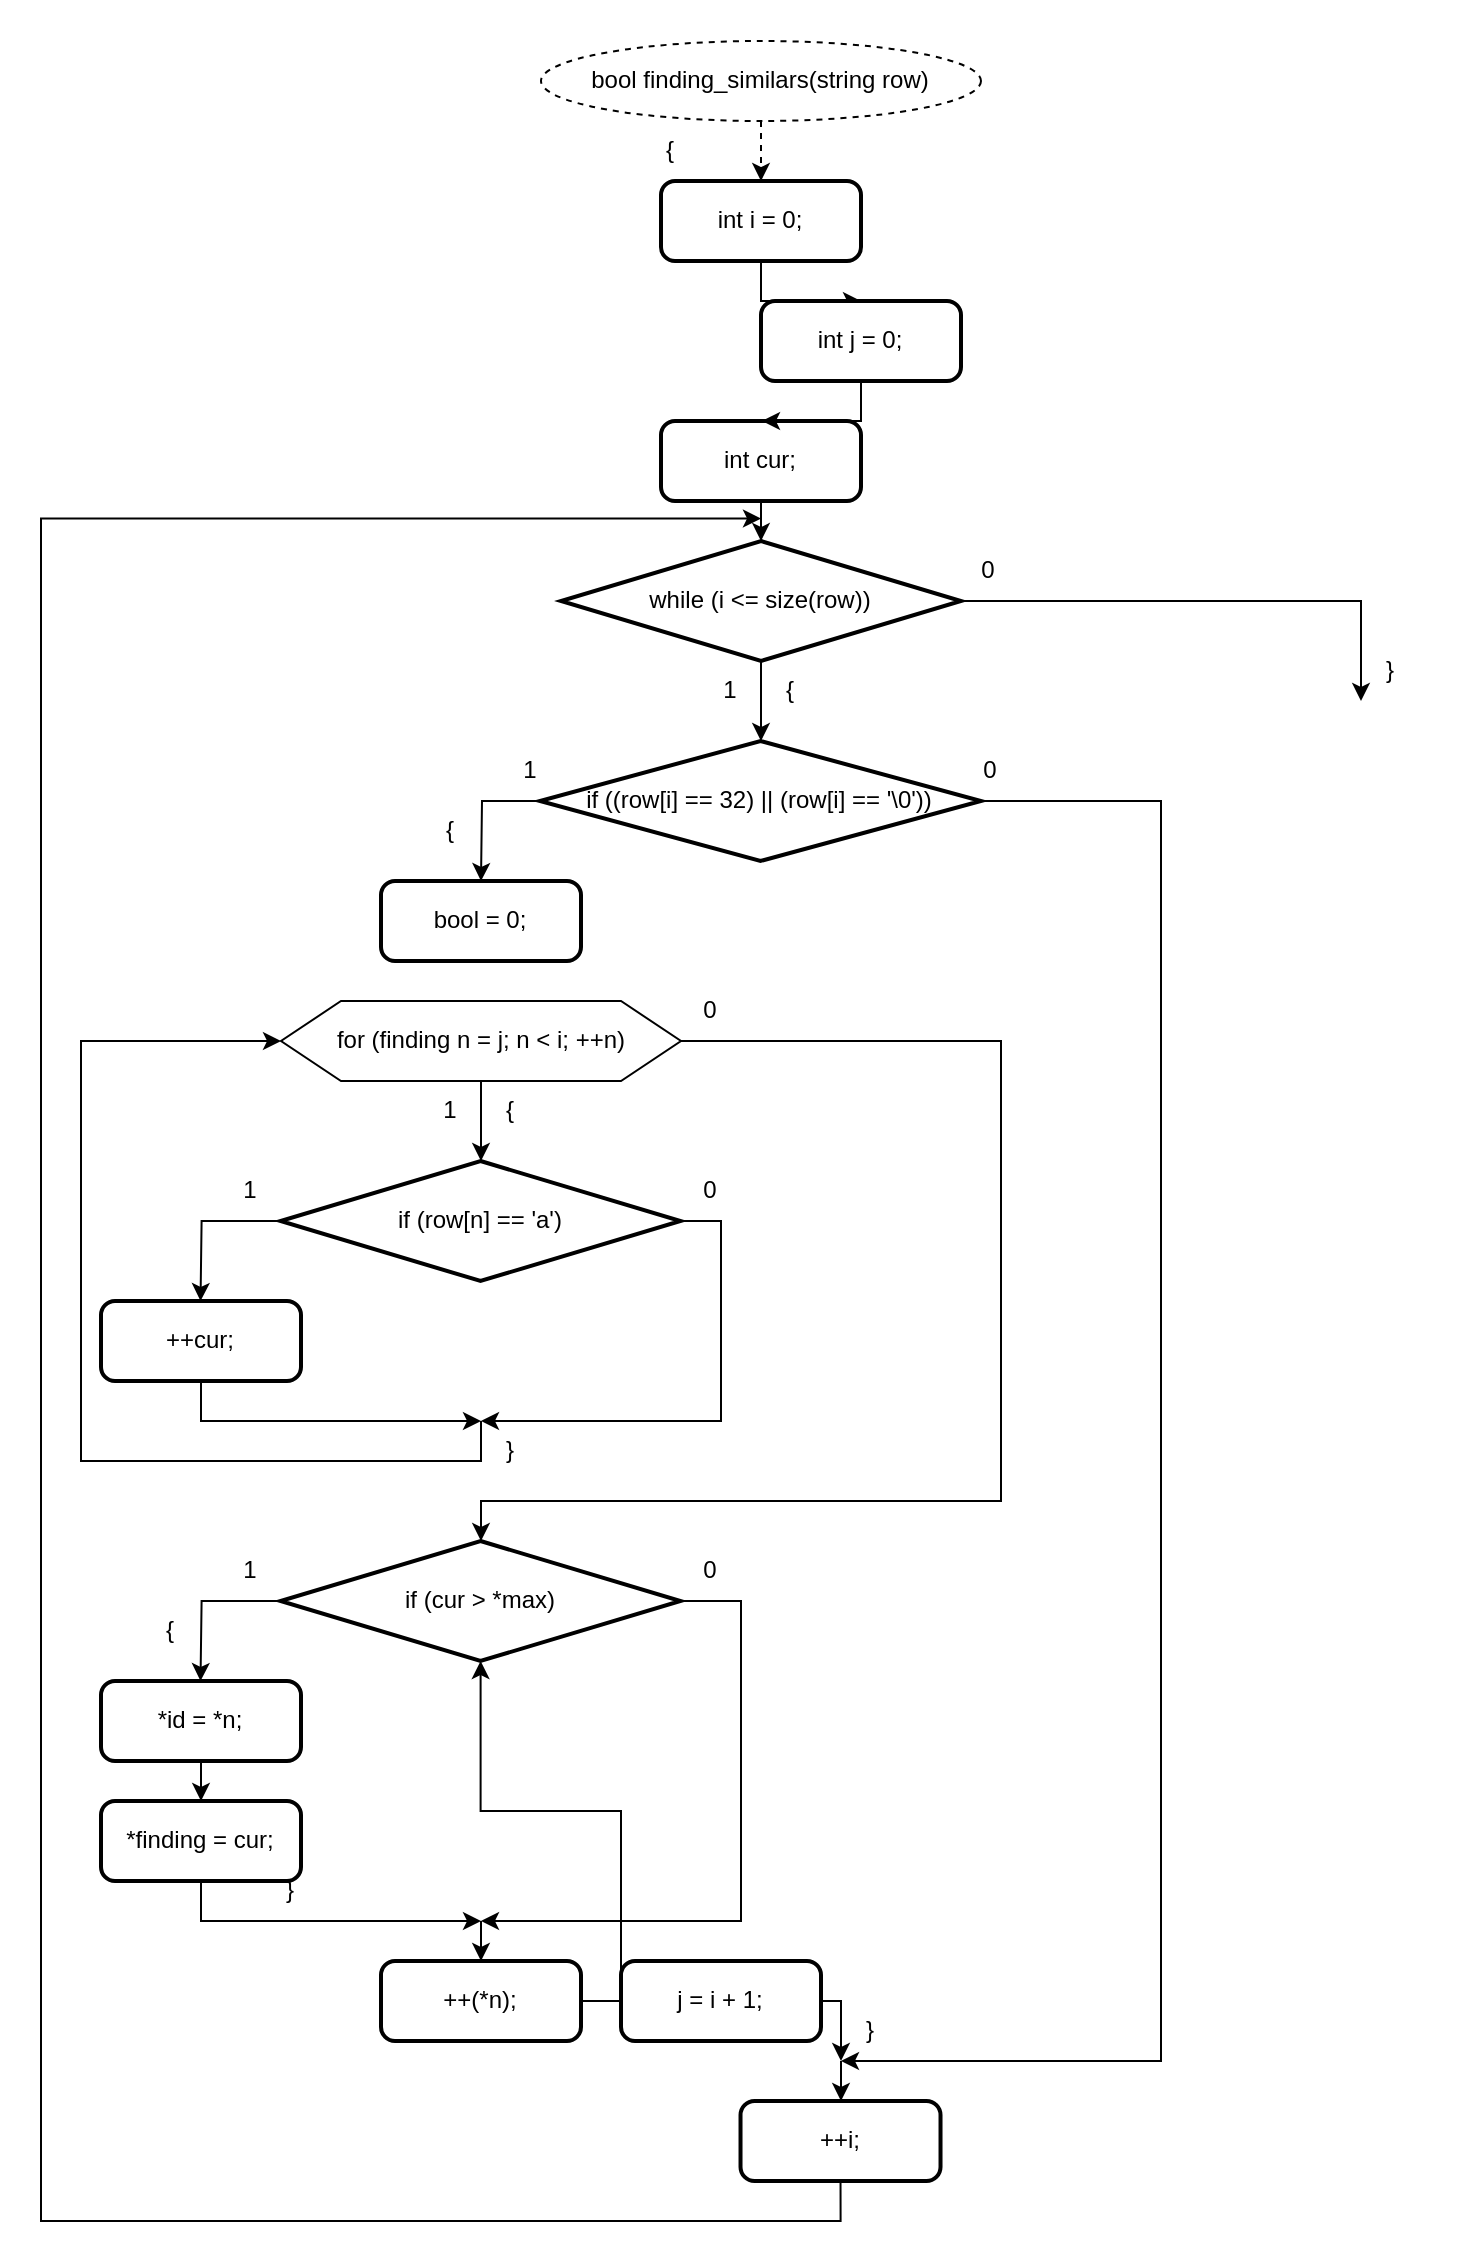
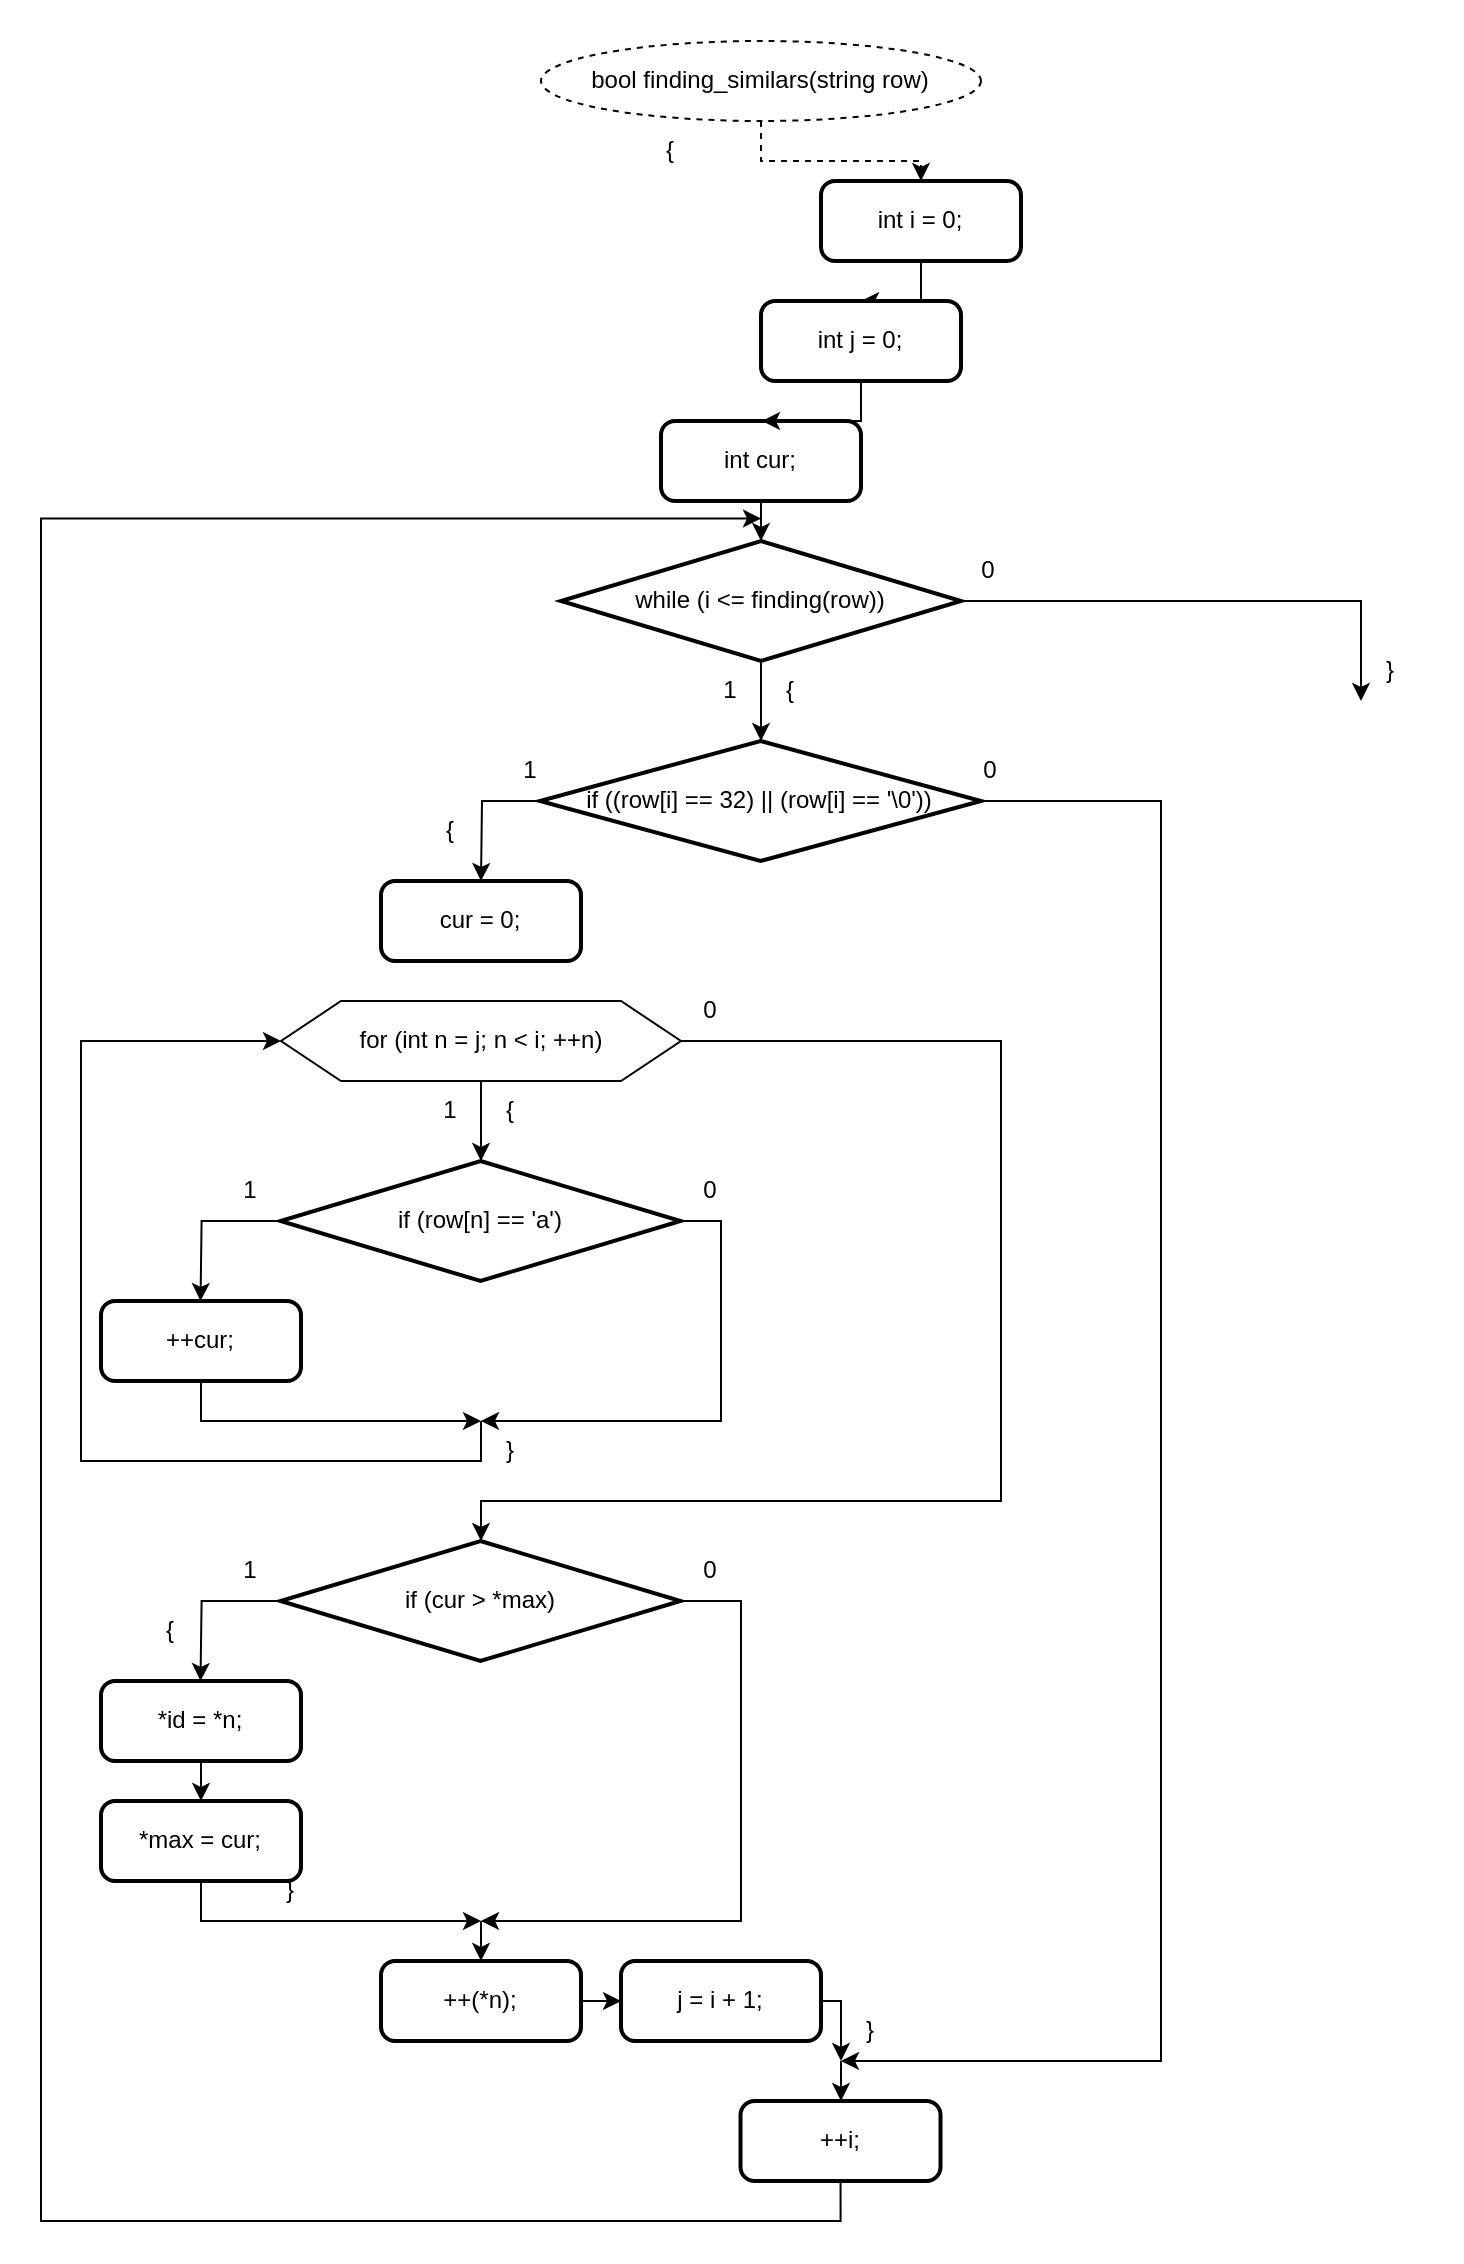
(761, 221) -> (921, 221)
(761, 601) -> (761, 601)
(481, 921) -> (481, 921)
(482, 1041) -> (482, 1041)
(562, 1811) -> (619, 2001)
(201, 1841) -> (201, 1841)
